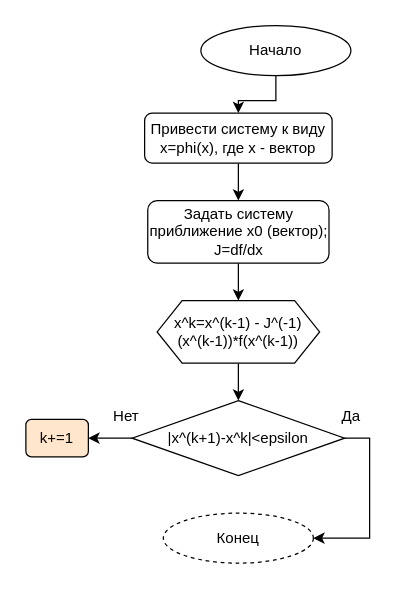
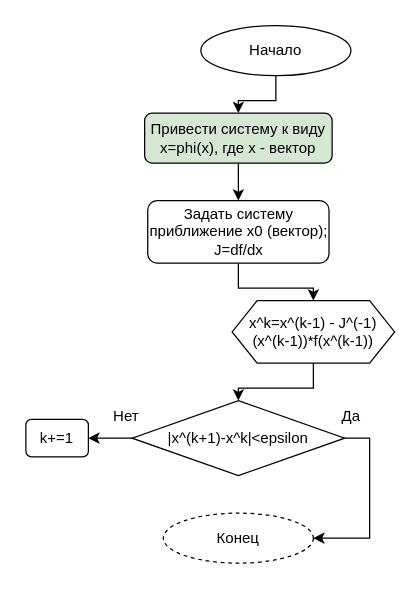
(238, 138) -> (238, 138)
(238, 332) -> (313, 332)
(57, 438) -> (57, 438)
